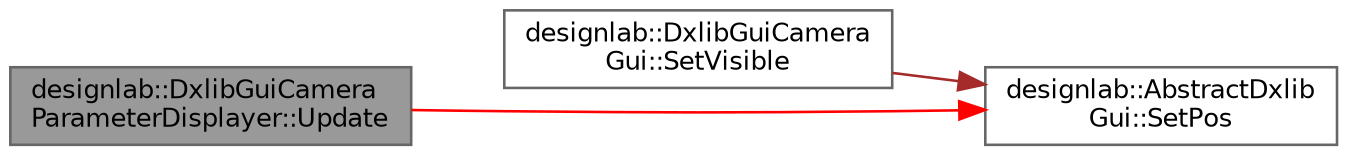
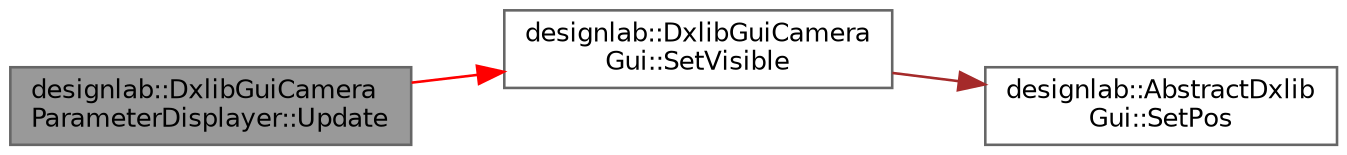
(685, 112) -> (445, 79)
